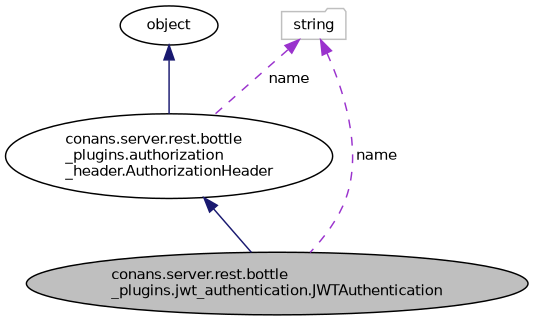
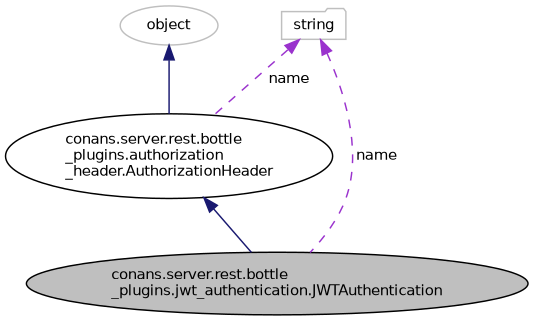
(169, 25) -> (169, 25)
